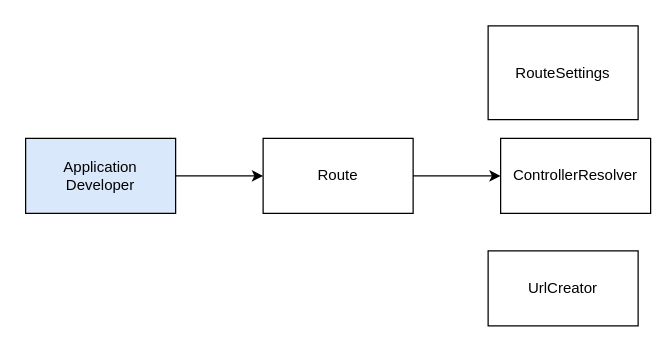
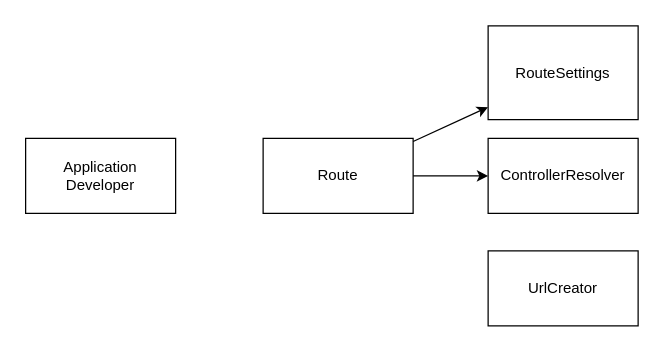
none -> (447, 126)
(101, 176) -> (101, 176)
(215, 176) -> none
(576, 176) -> (563, 176)
